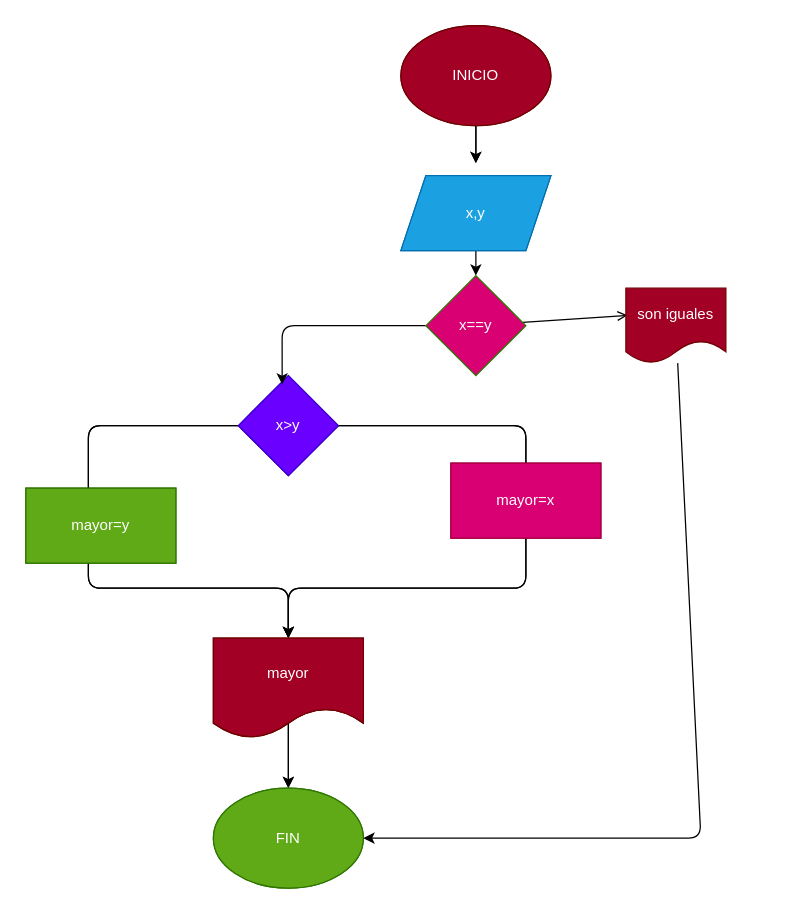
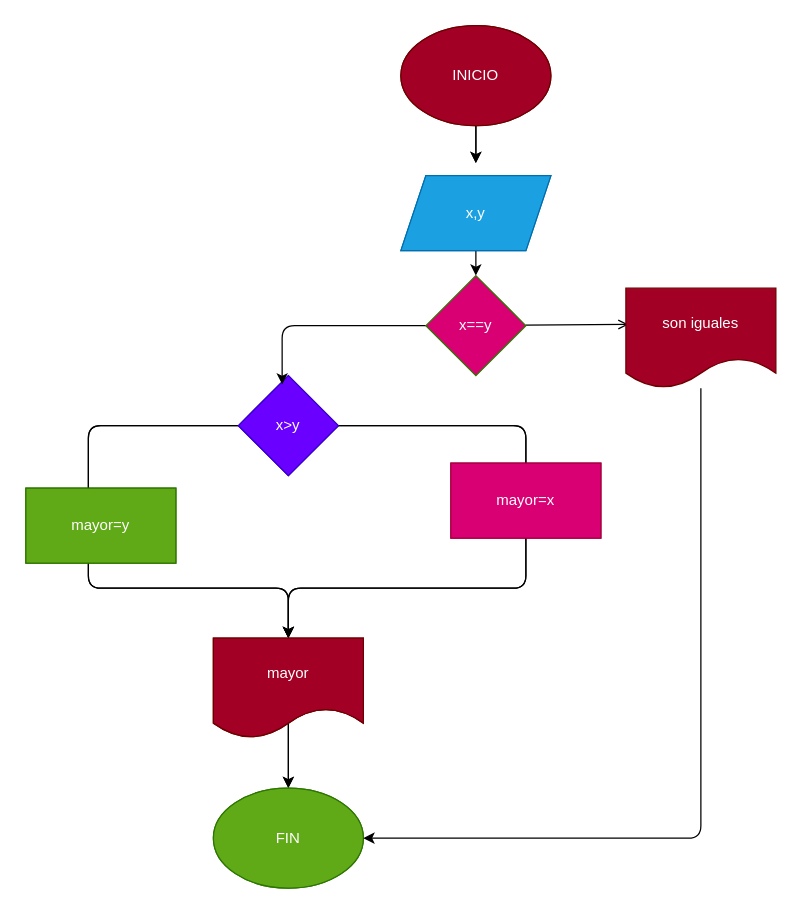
(676, 326) -> (701, 338)
